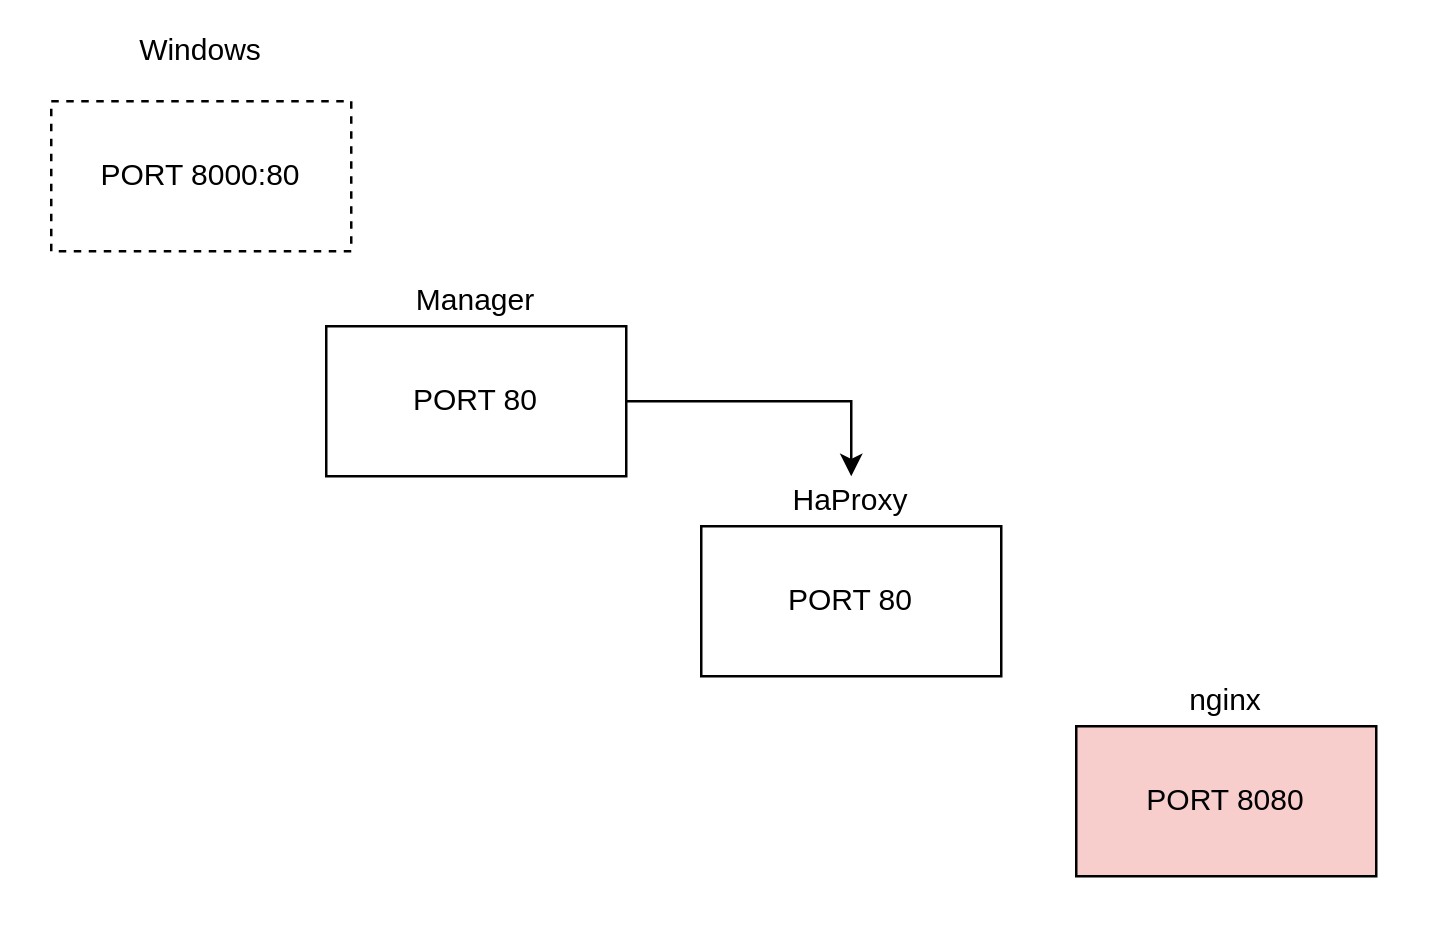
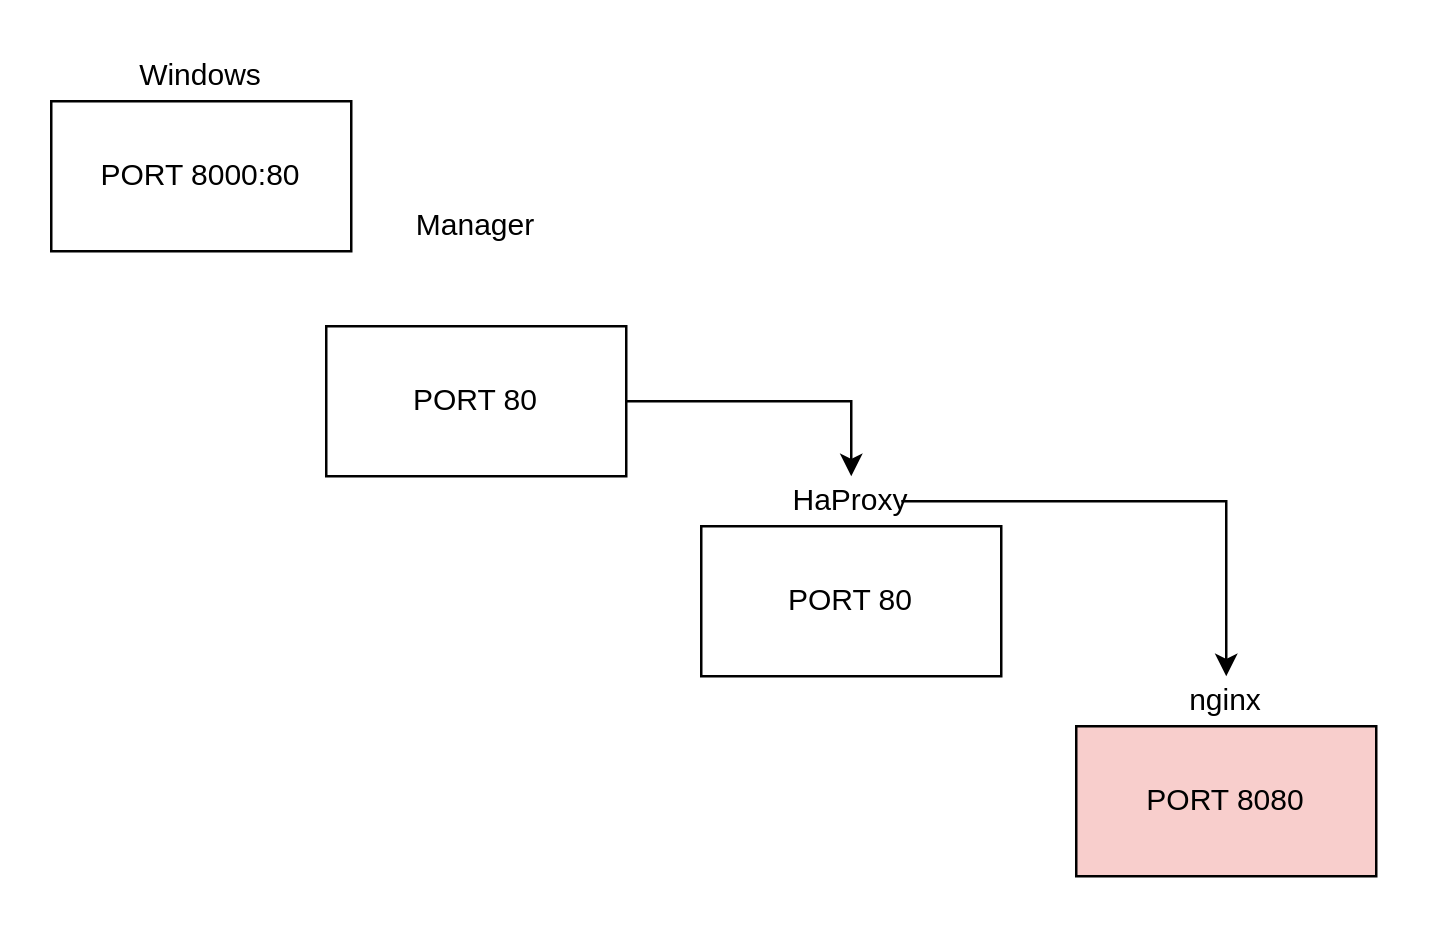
(201, 51) -> (201, 76)
(201, 176) -> (201, 176)
(476, 301) -> (476, 226)
none -> (1143, 501)
